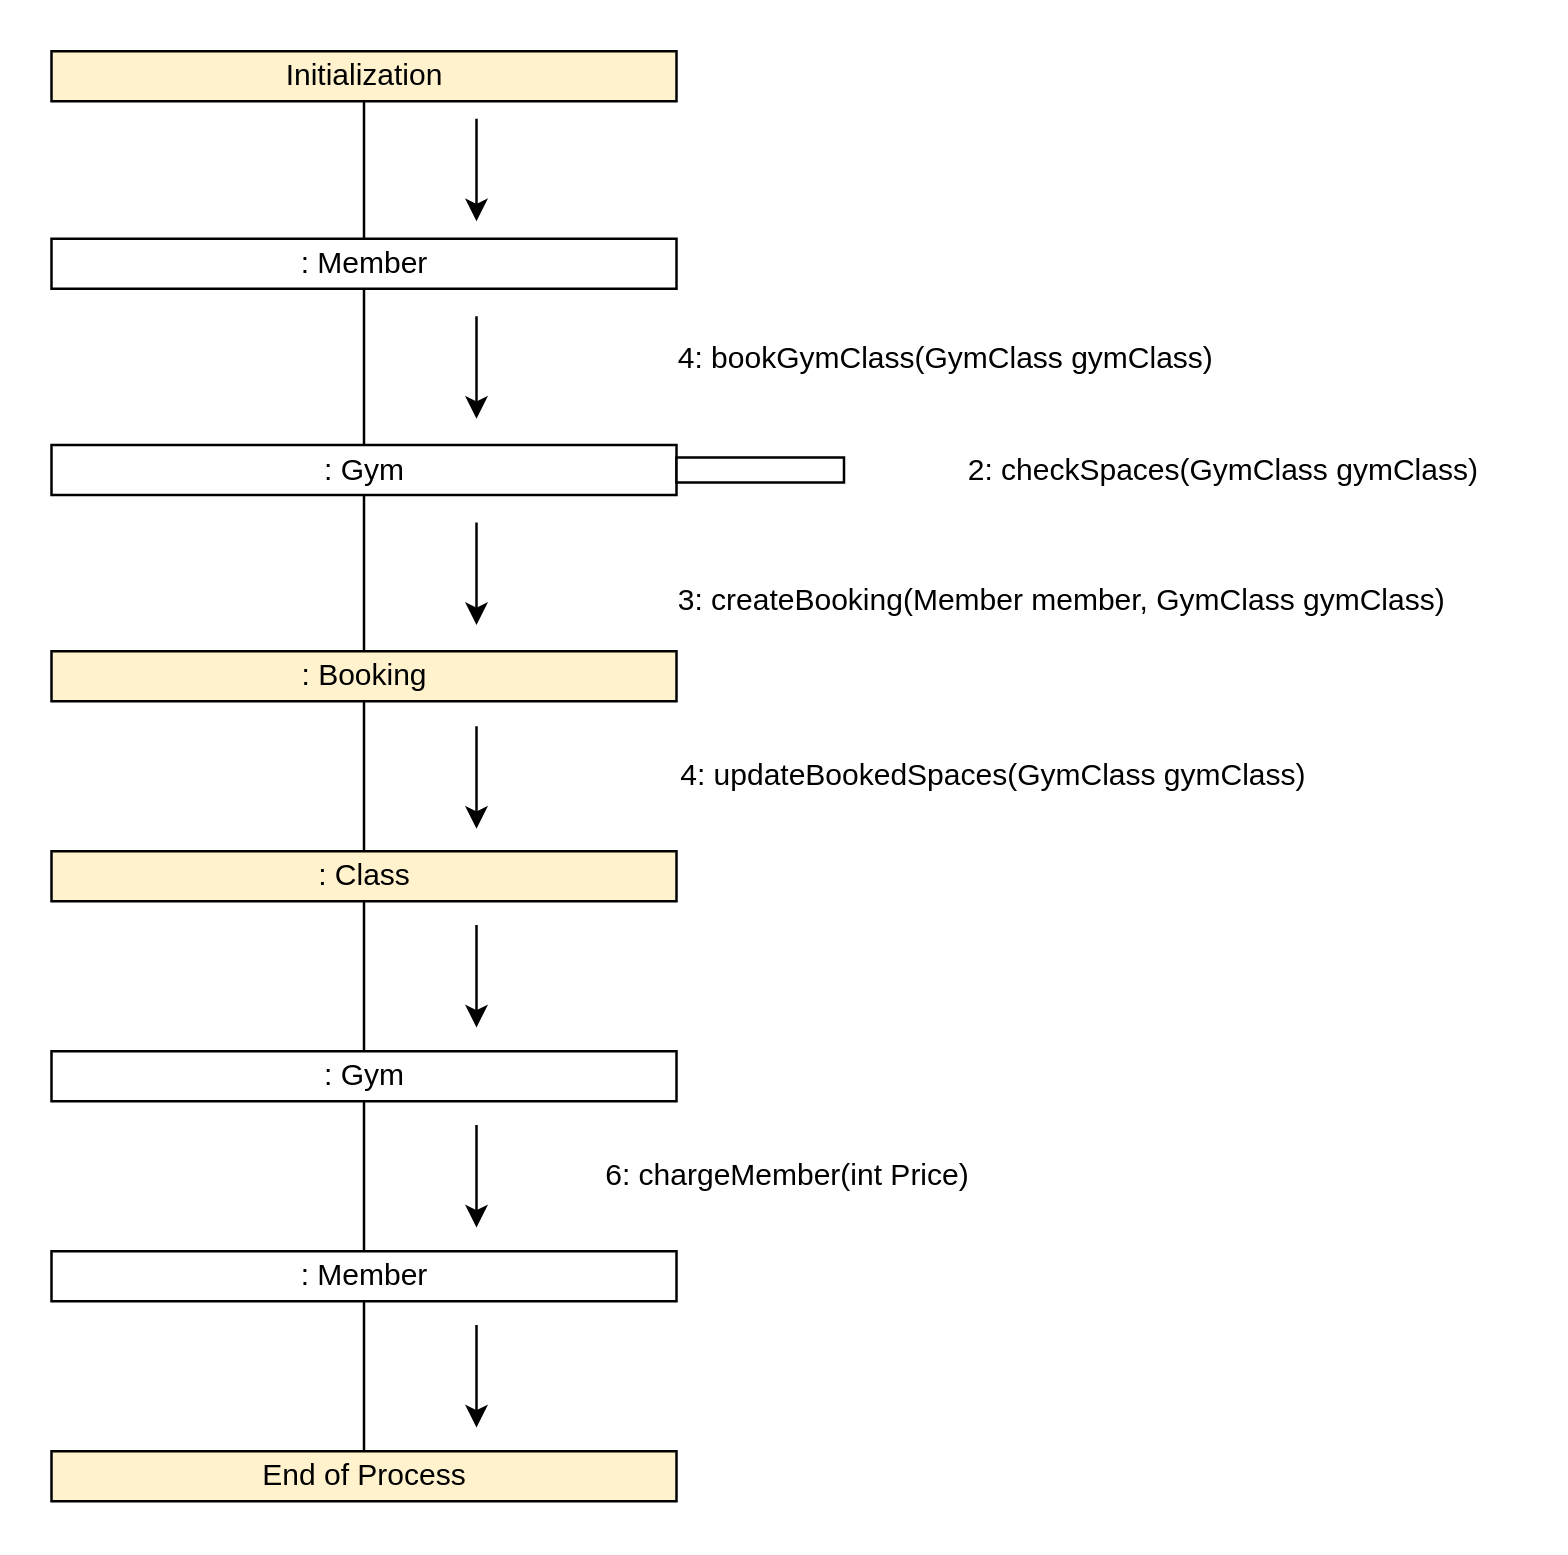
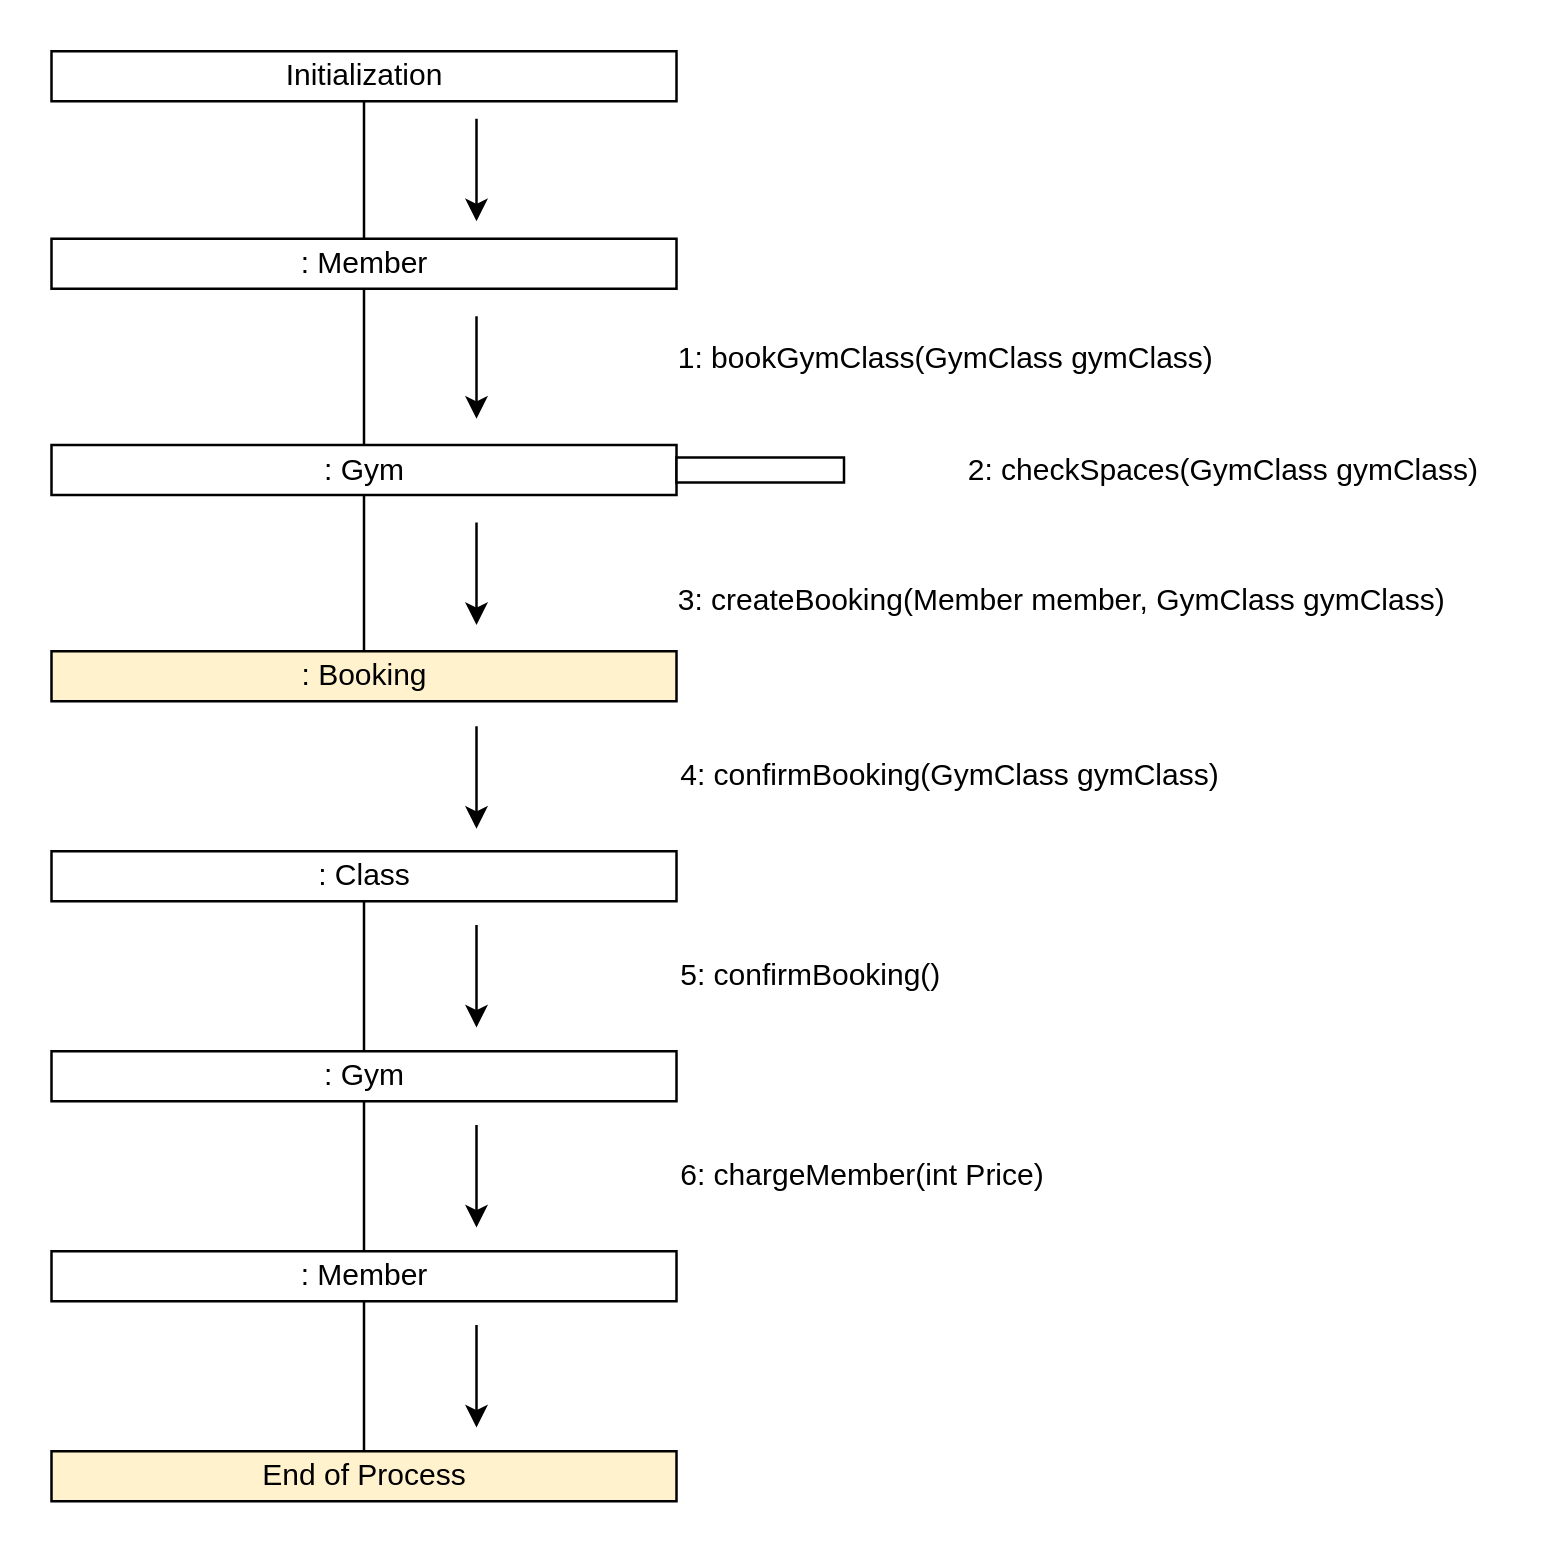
(364, 76) -> (364, 76)
(941, 359) -> (941, 359)
(364, 776) -> none
(998, 777) -> (956, 777)
(364, 876) -> (364, 876)
none -> (826, 976)
(801, 1176) -> (876, 1176)
